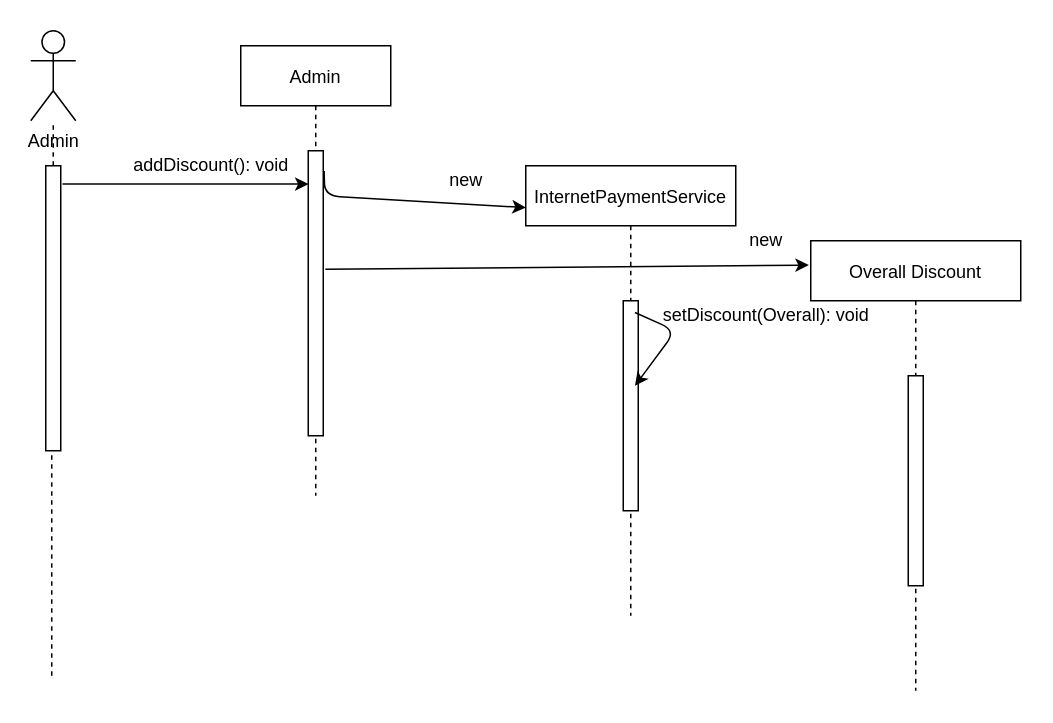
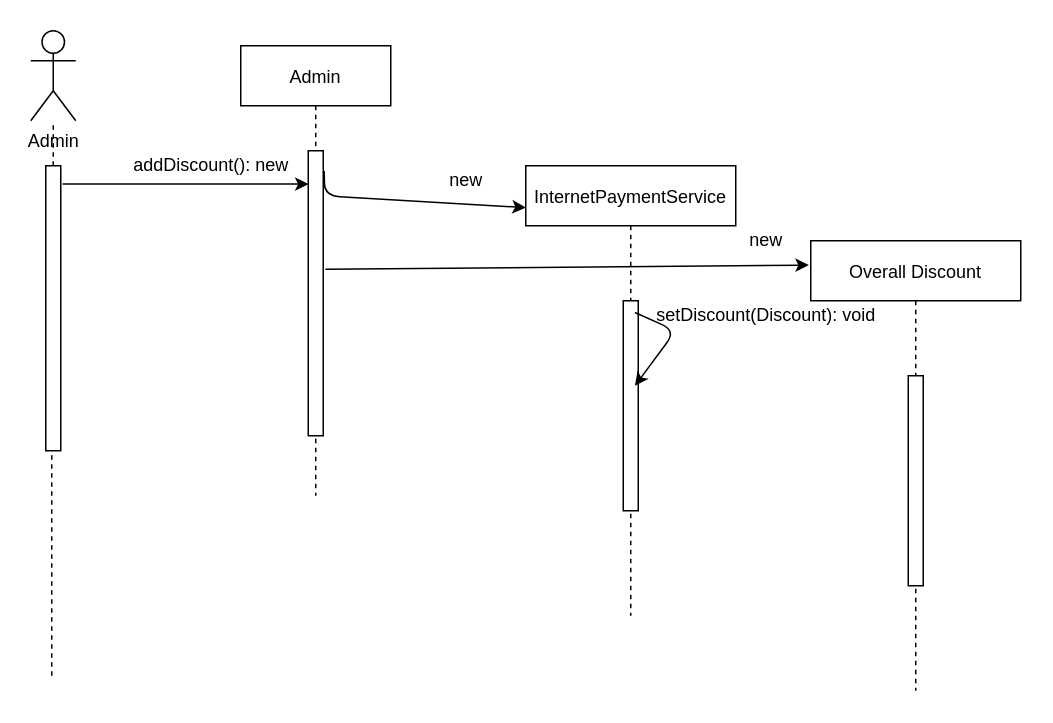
(212, 166) -> (212, 166)
(767, 316) -> (767, 316)
